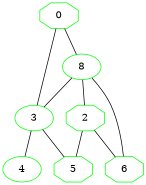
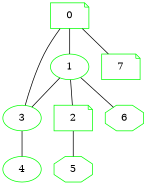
(59, 16) -> (70, 16)
(82, 67) -> (70, 67)
none -> (121, 67)
(85, 118) -> (73, 118)
(53, 143) -> none
(105, 144) -> none
